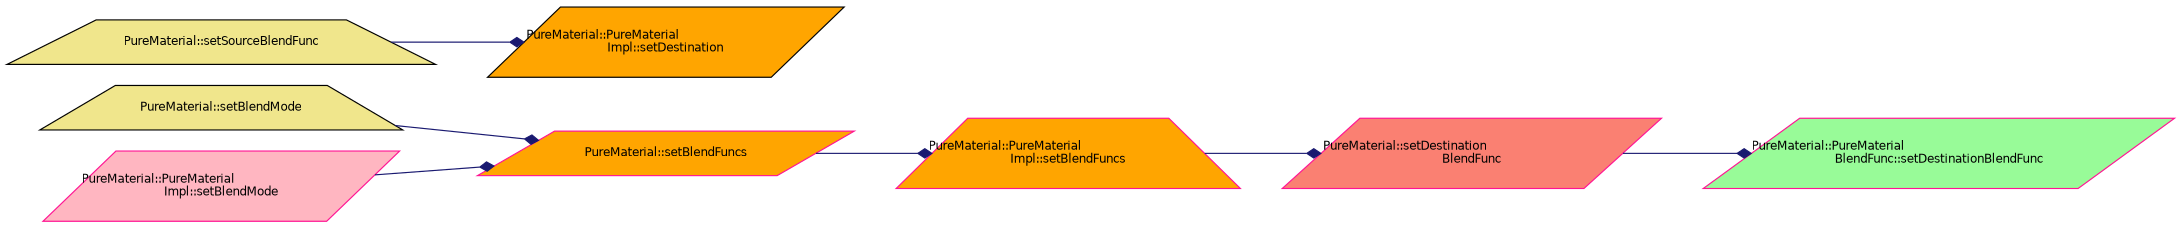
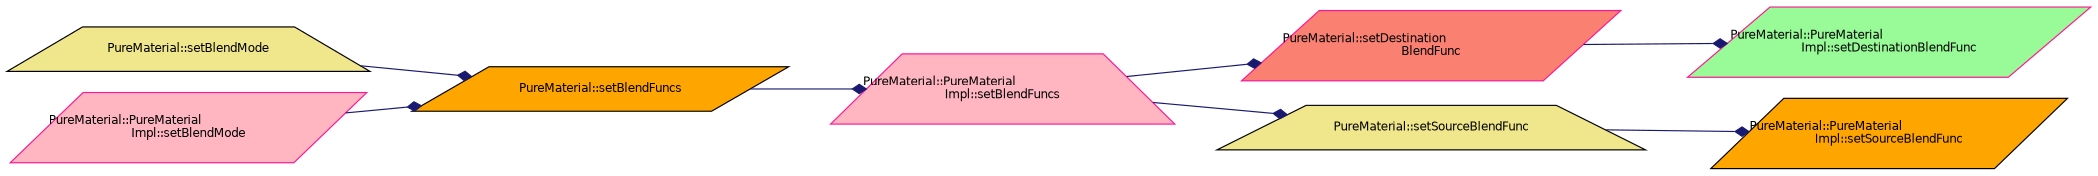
(666, 42) -> (1889, 133)
none -> (1213, 108)
(666, 153) -> (600, 89)
(1068, 153) -> (1003, 89)
(1939, 153) -> (1889, 42)
